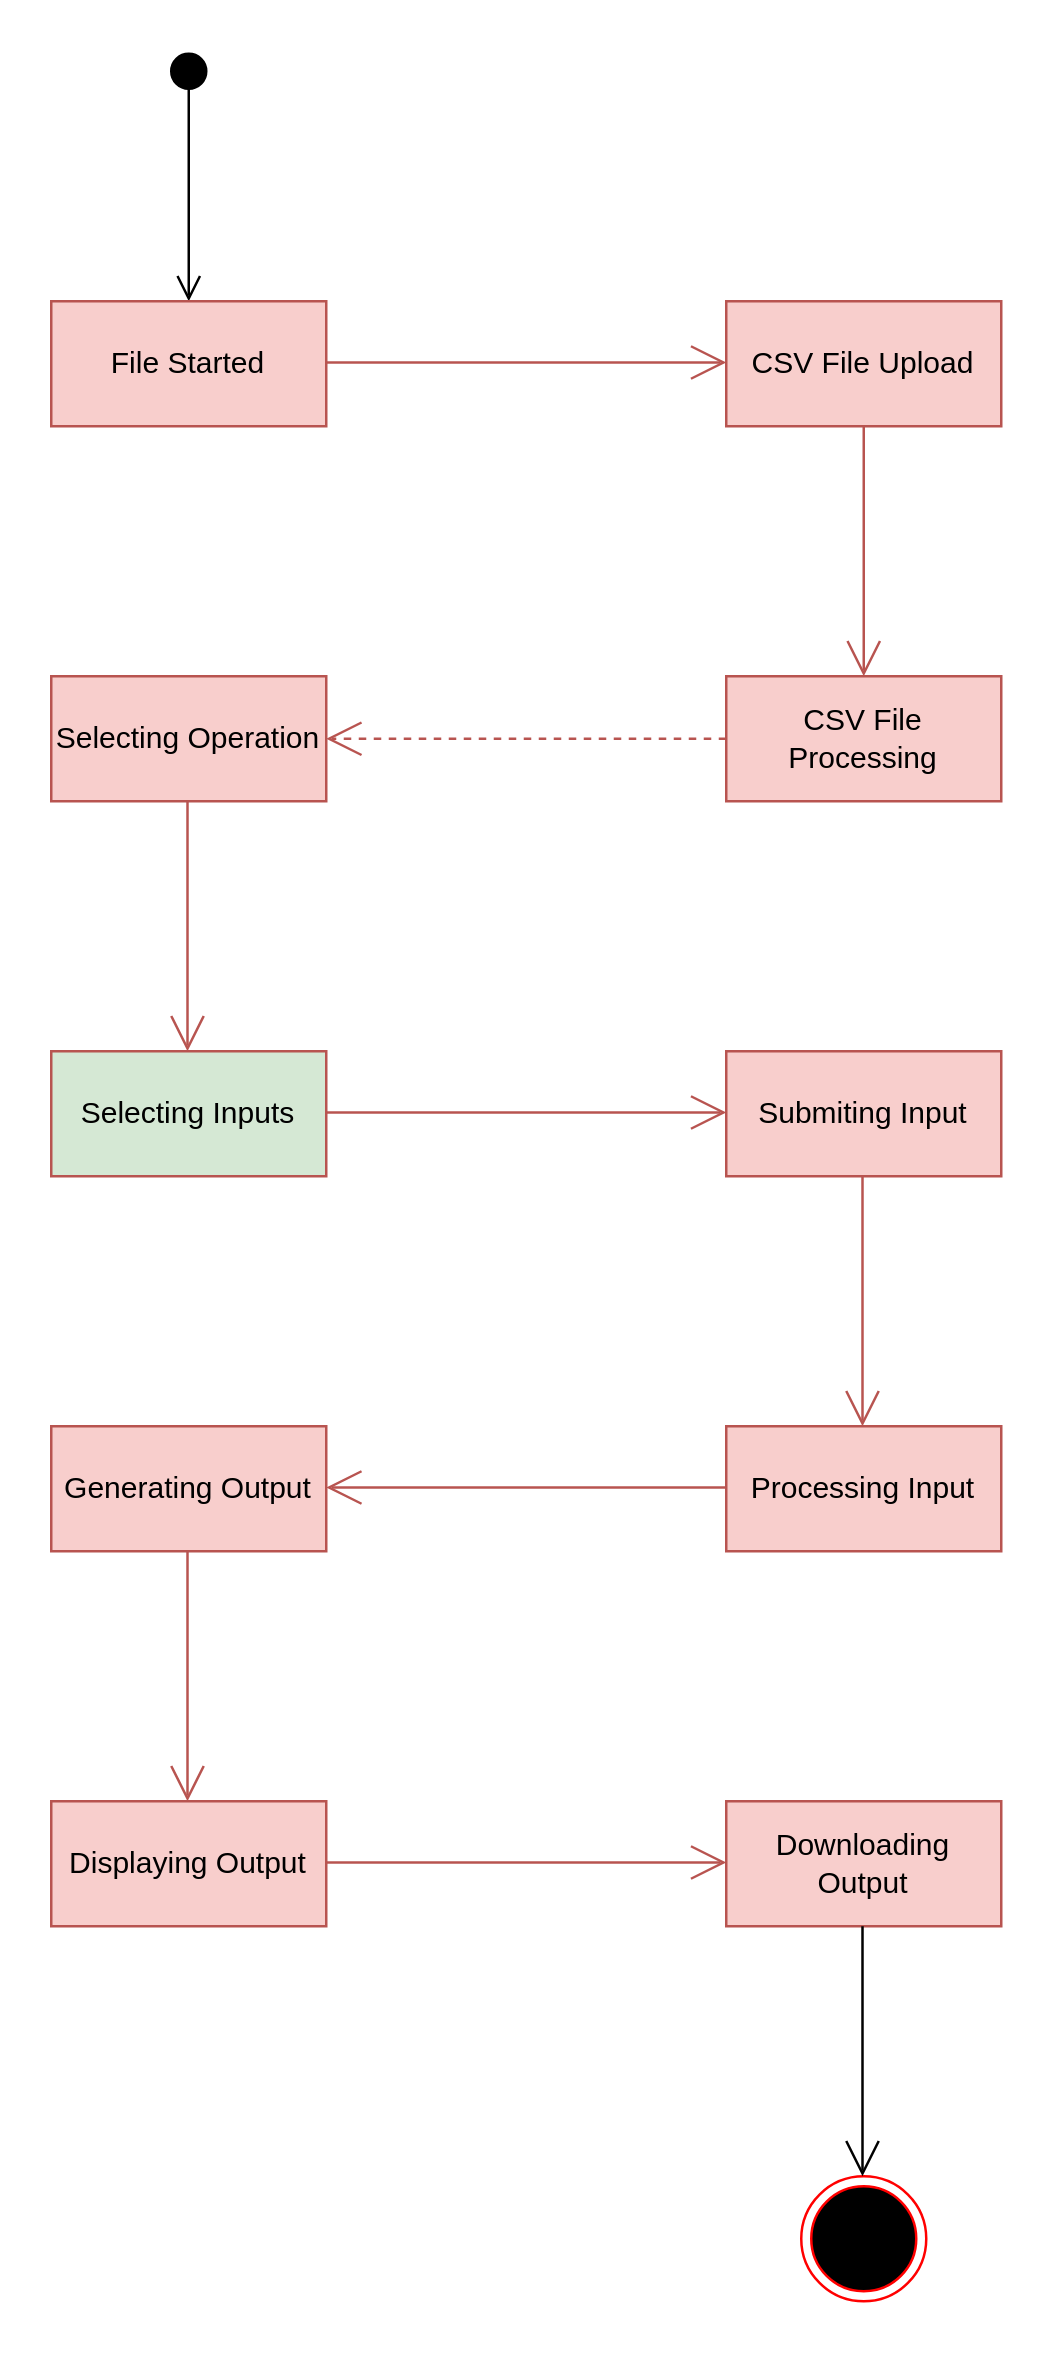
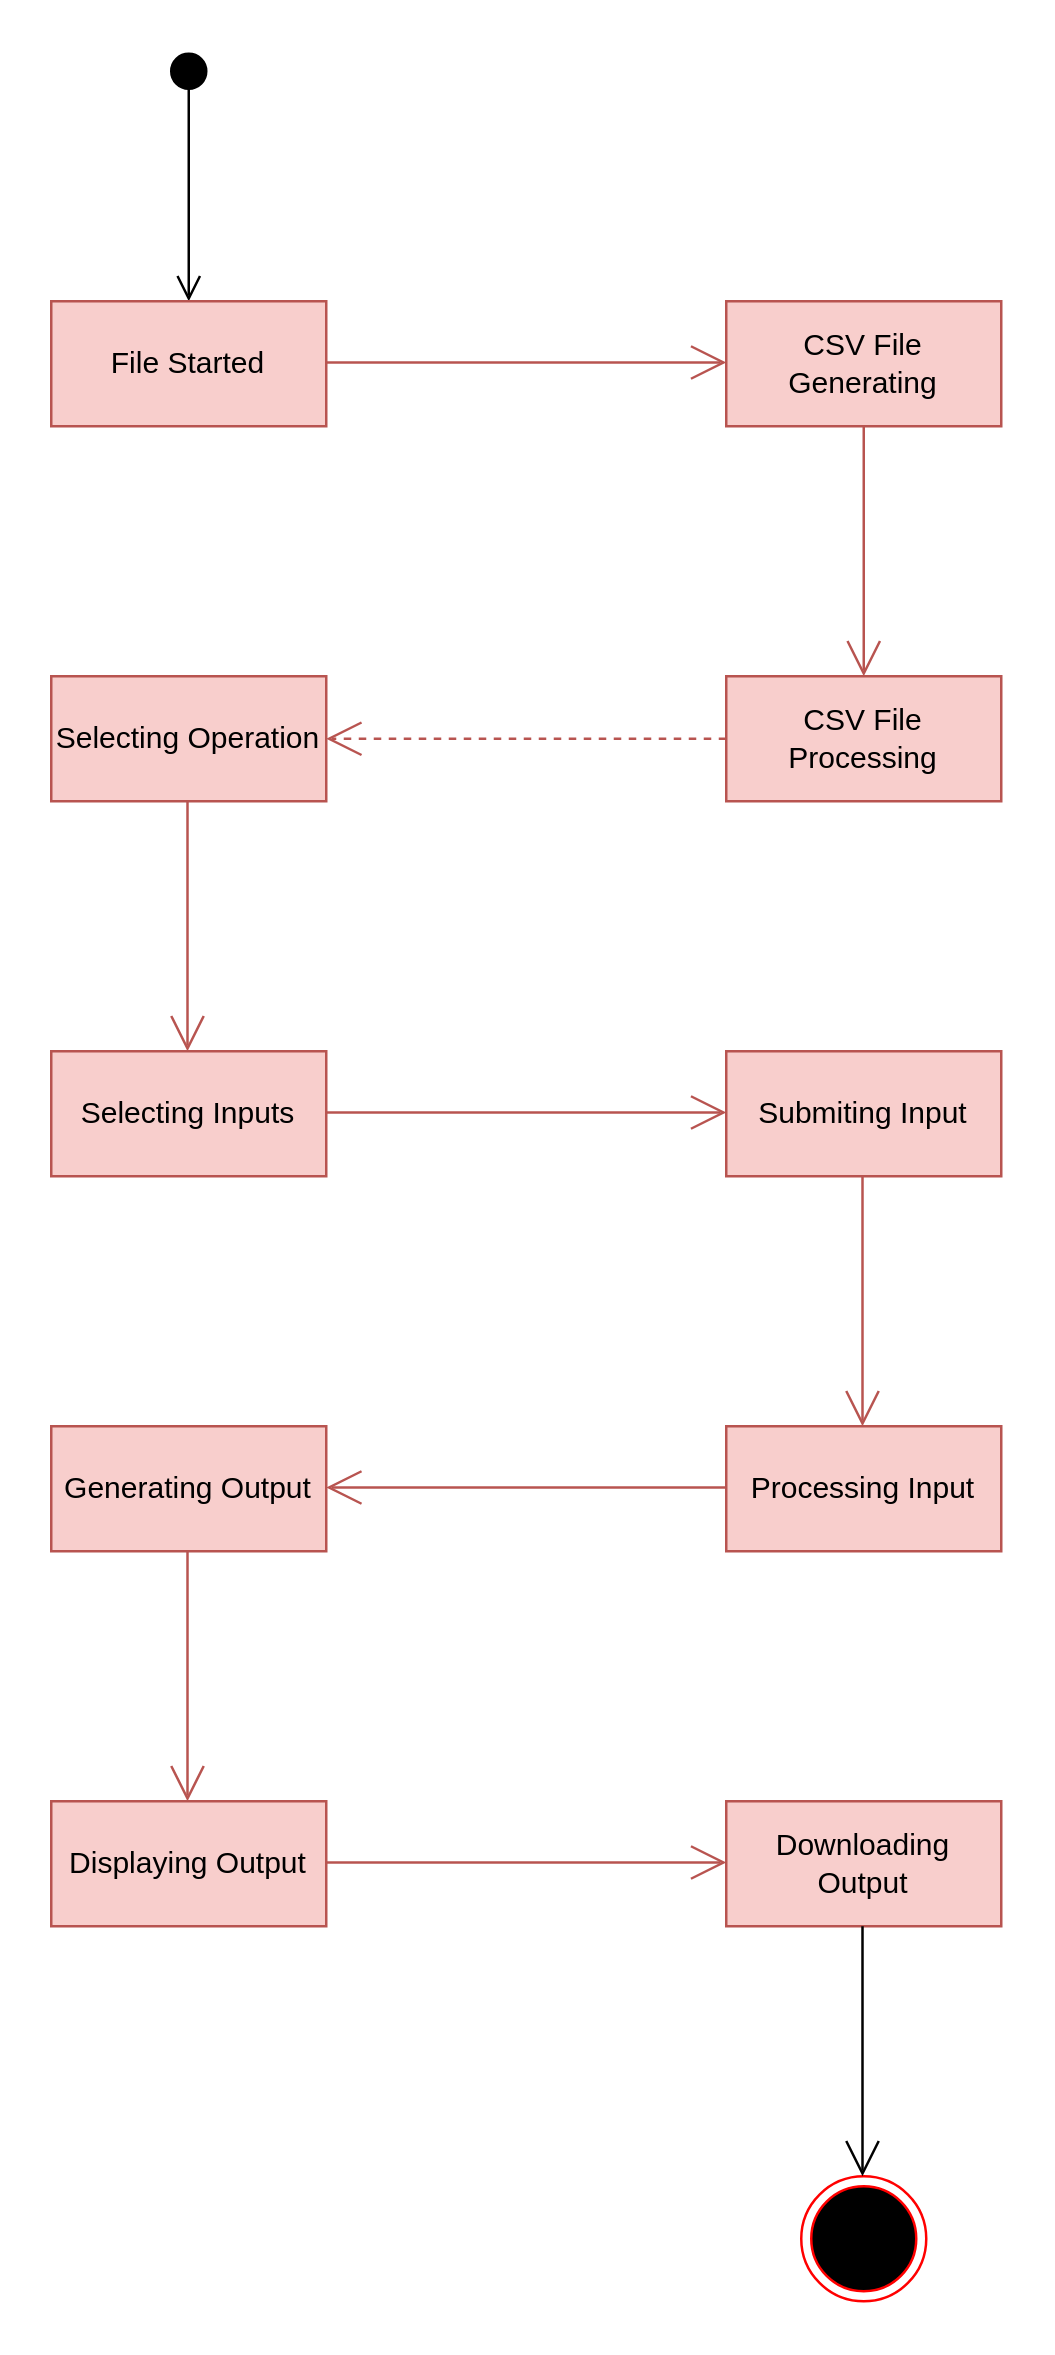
(864, 364) -> (864, 364)
(189, 1114) -> (189, 1114)
